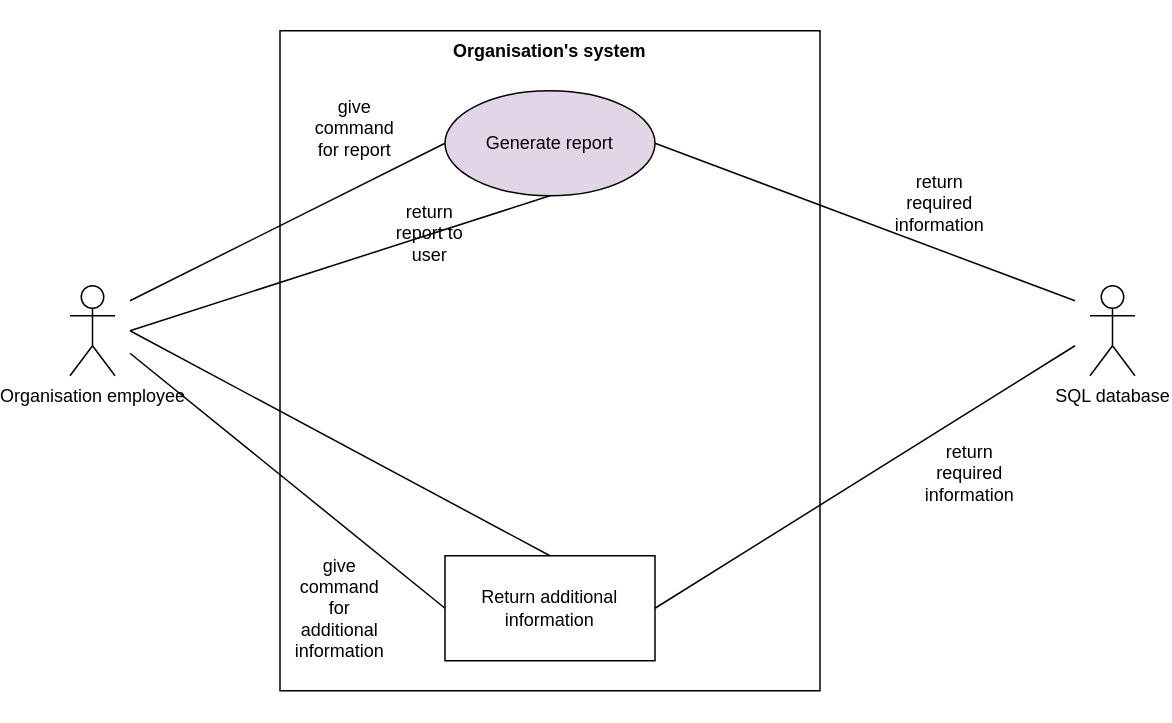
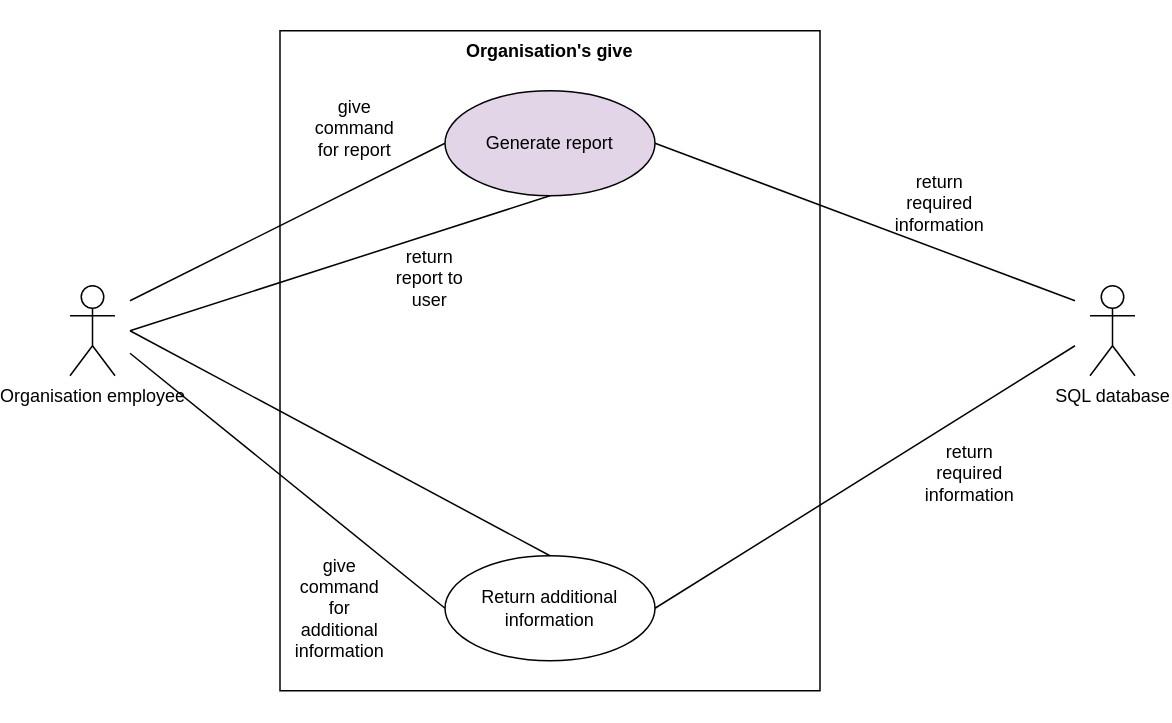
(550, 52) -> (550, 52)
(430, 233) -> (430, 278)
(550, 608) -> (550, 608)
